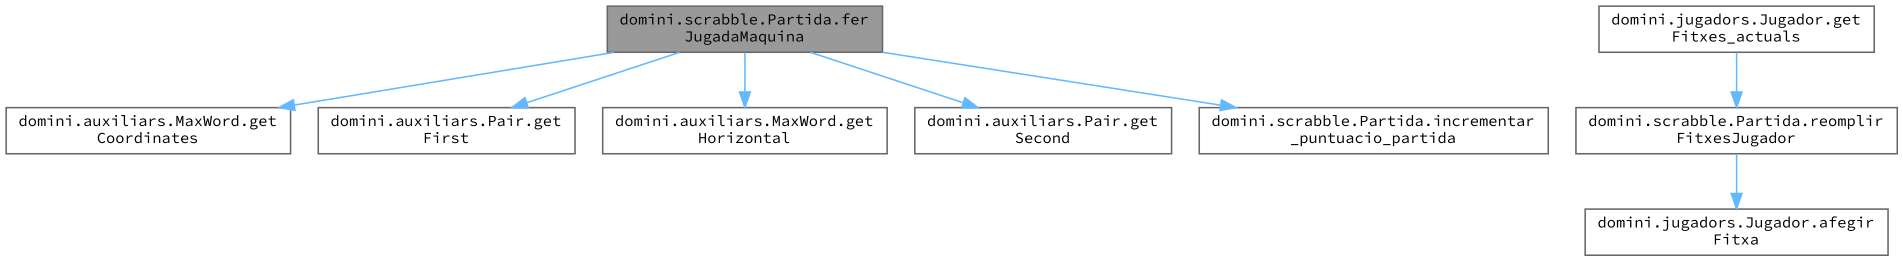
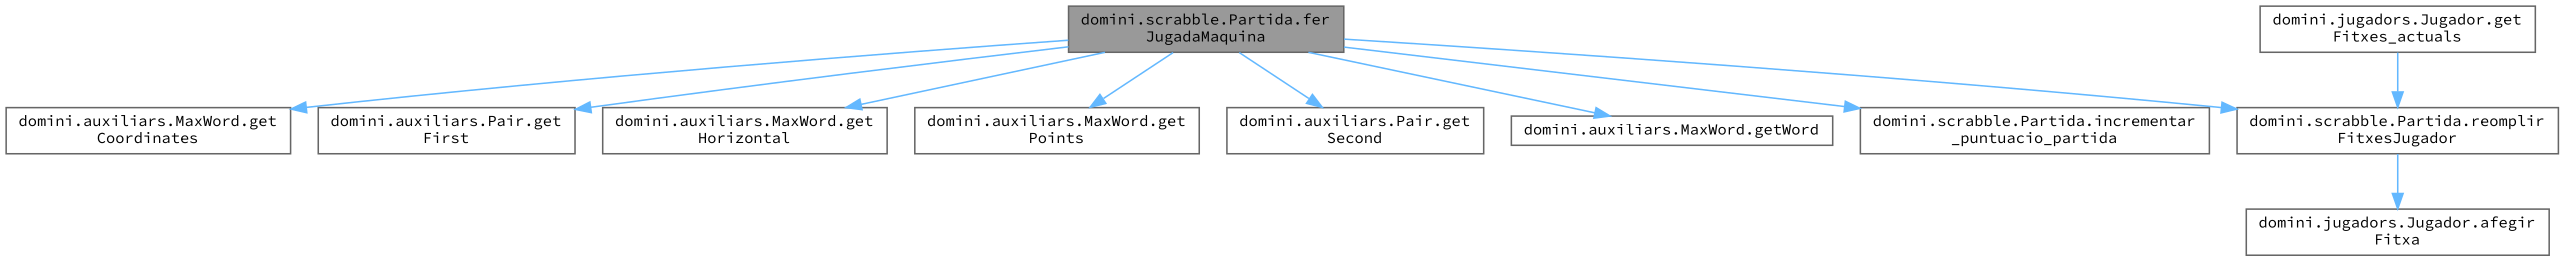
none -> (1783, 70)
none -> (1057, 131)
none -> (1672, 131)
